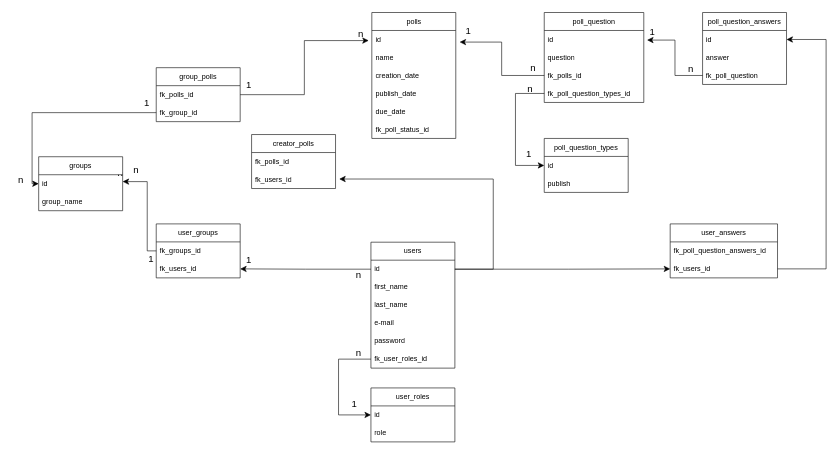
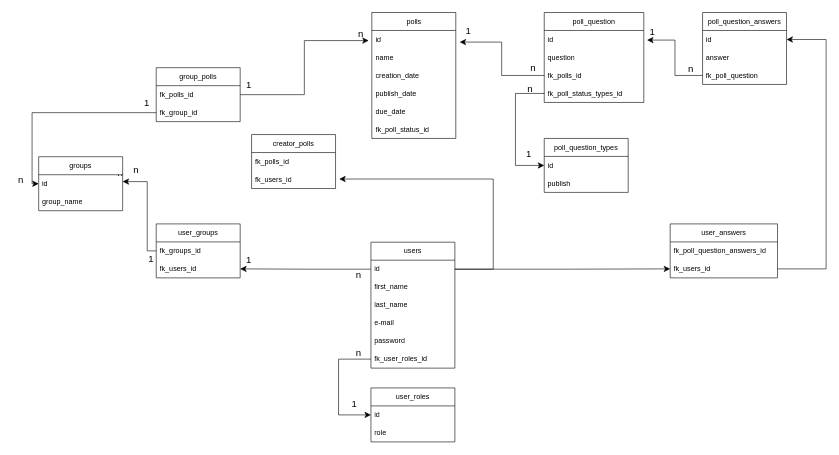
(595, 93) -> (592, 93)
